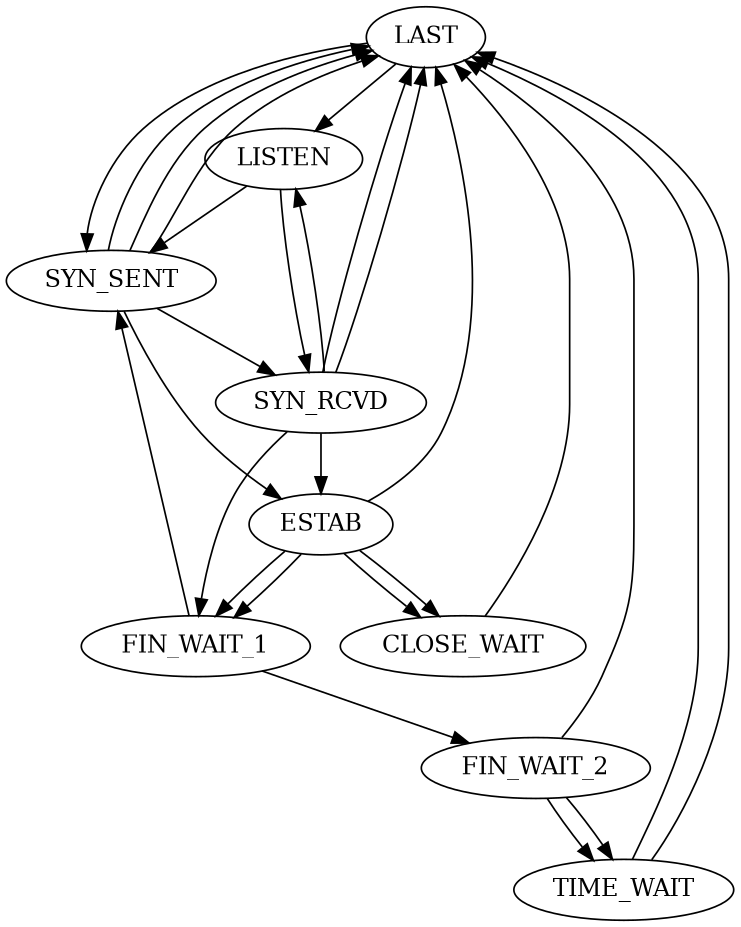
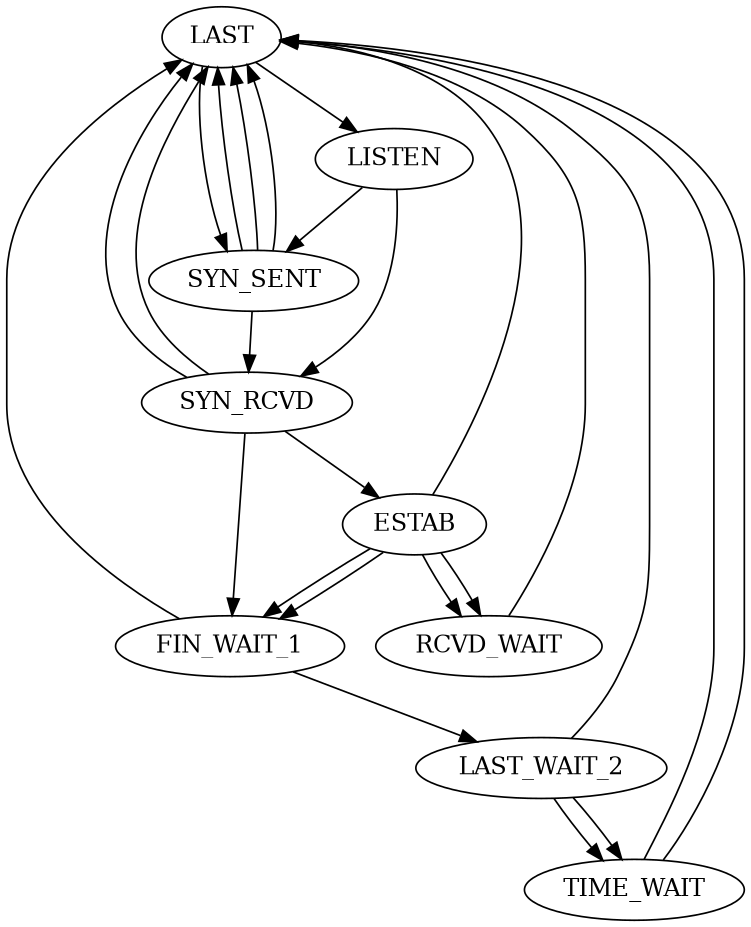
(315, 288) -> none
(183, 411) -> none
(155, 472) -> (7, 348)
(463, 646) -> (489, 646)
(536, 768) -> (541, 768)
